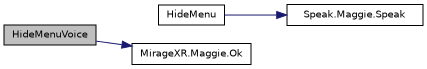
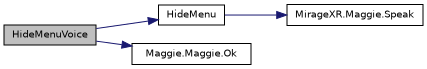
(355, 15) -> (355, 15)
none -> (122, 25)
(192, 54) -> (192, 54)
